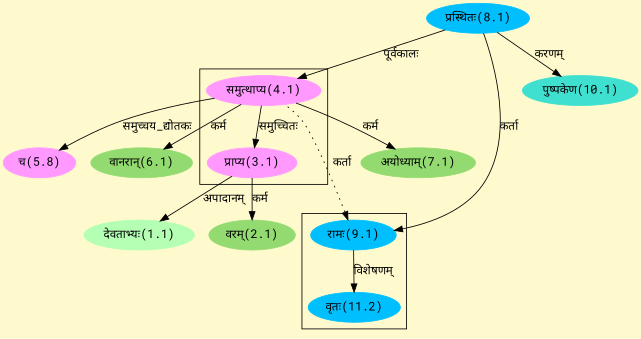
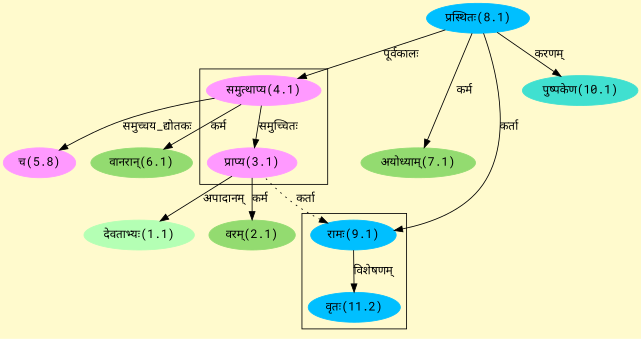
(343, 122) -> (450, 87)
(321, 155) -> (290, 201)
